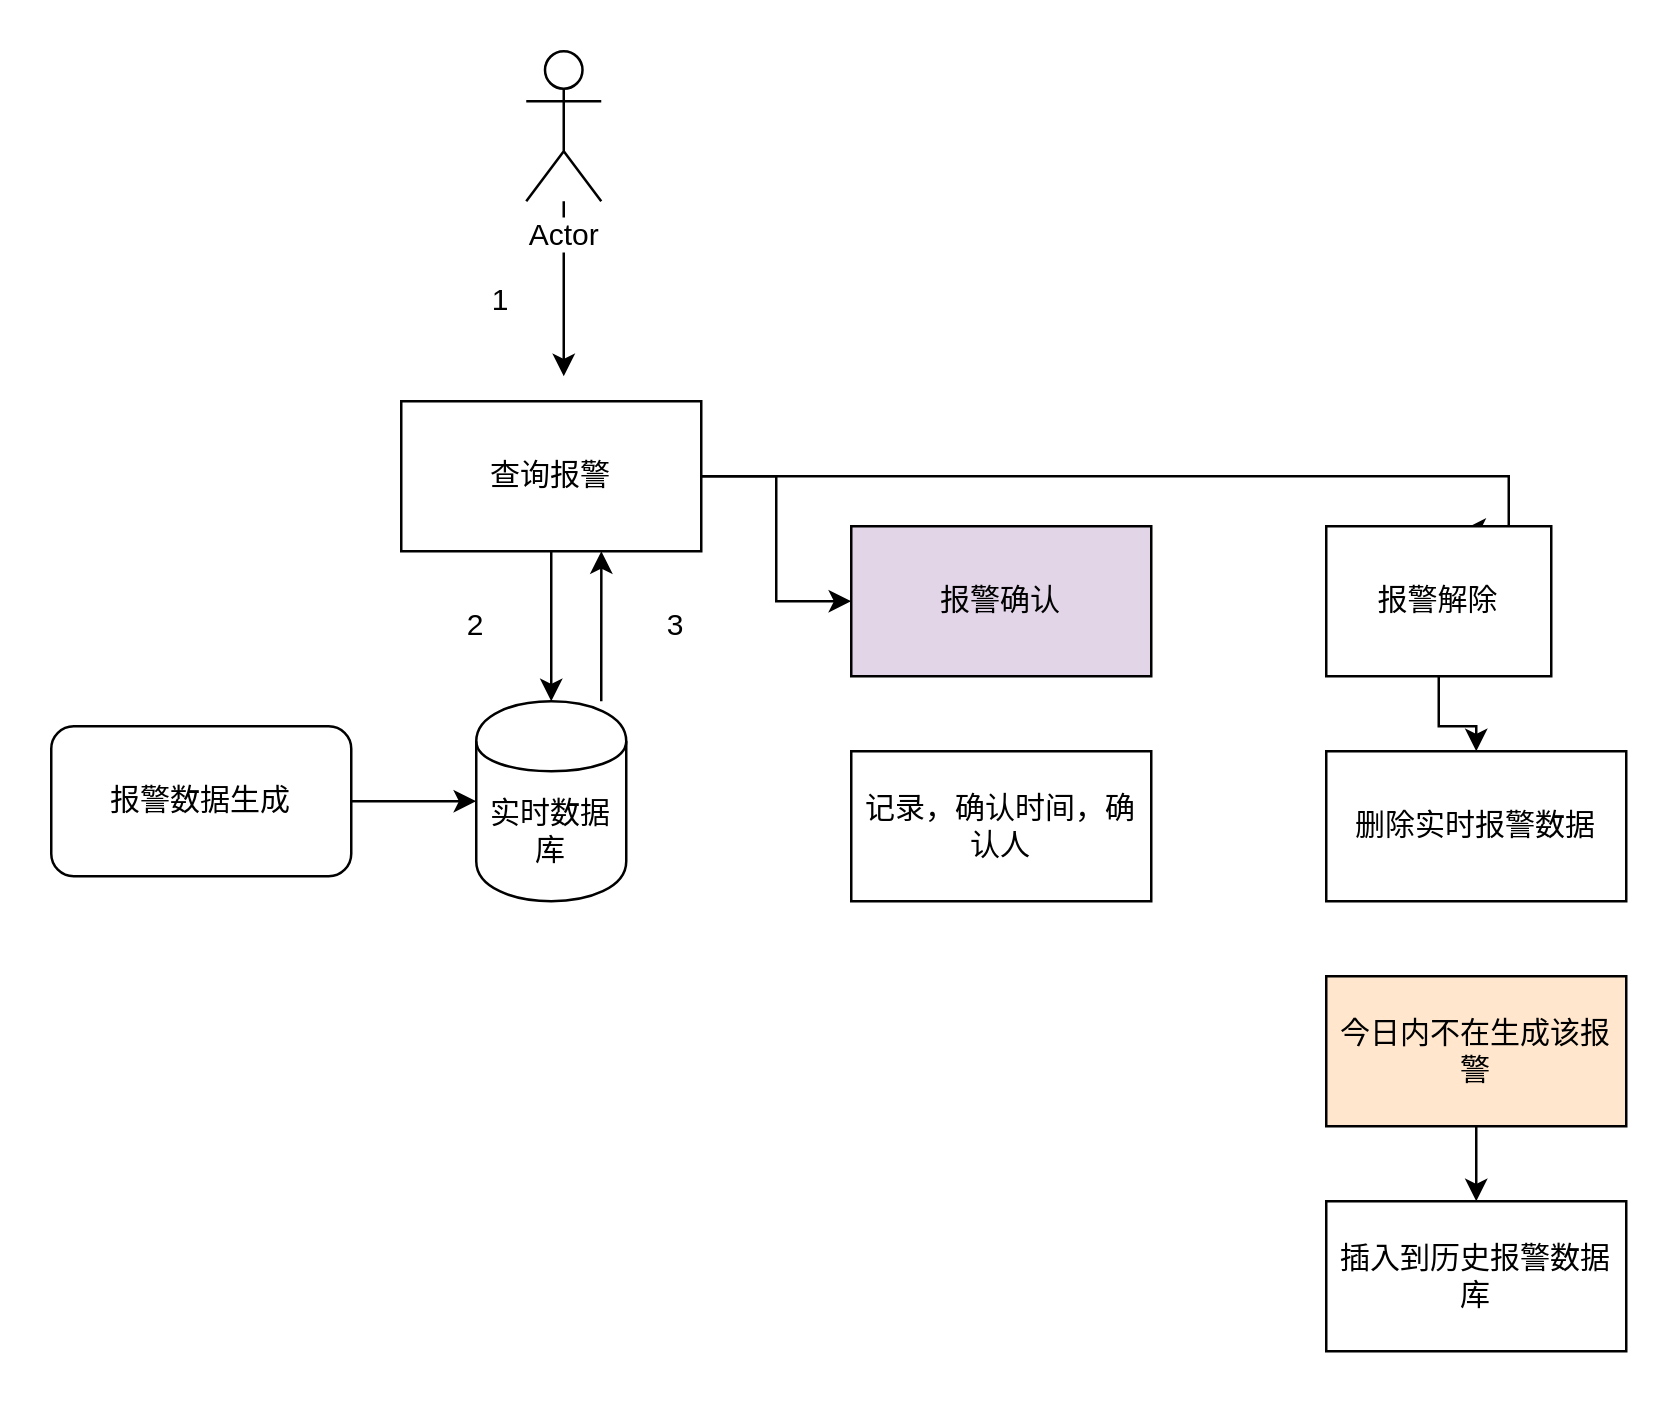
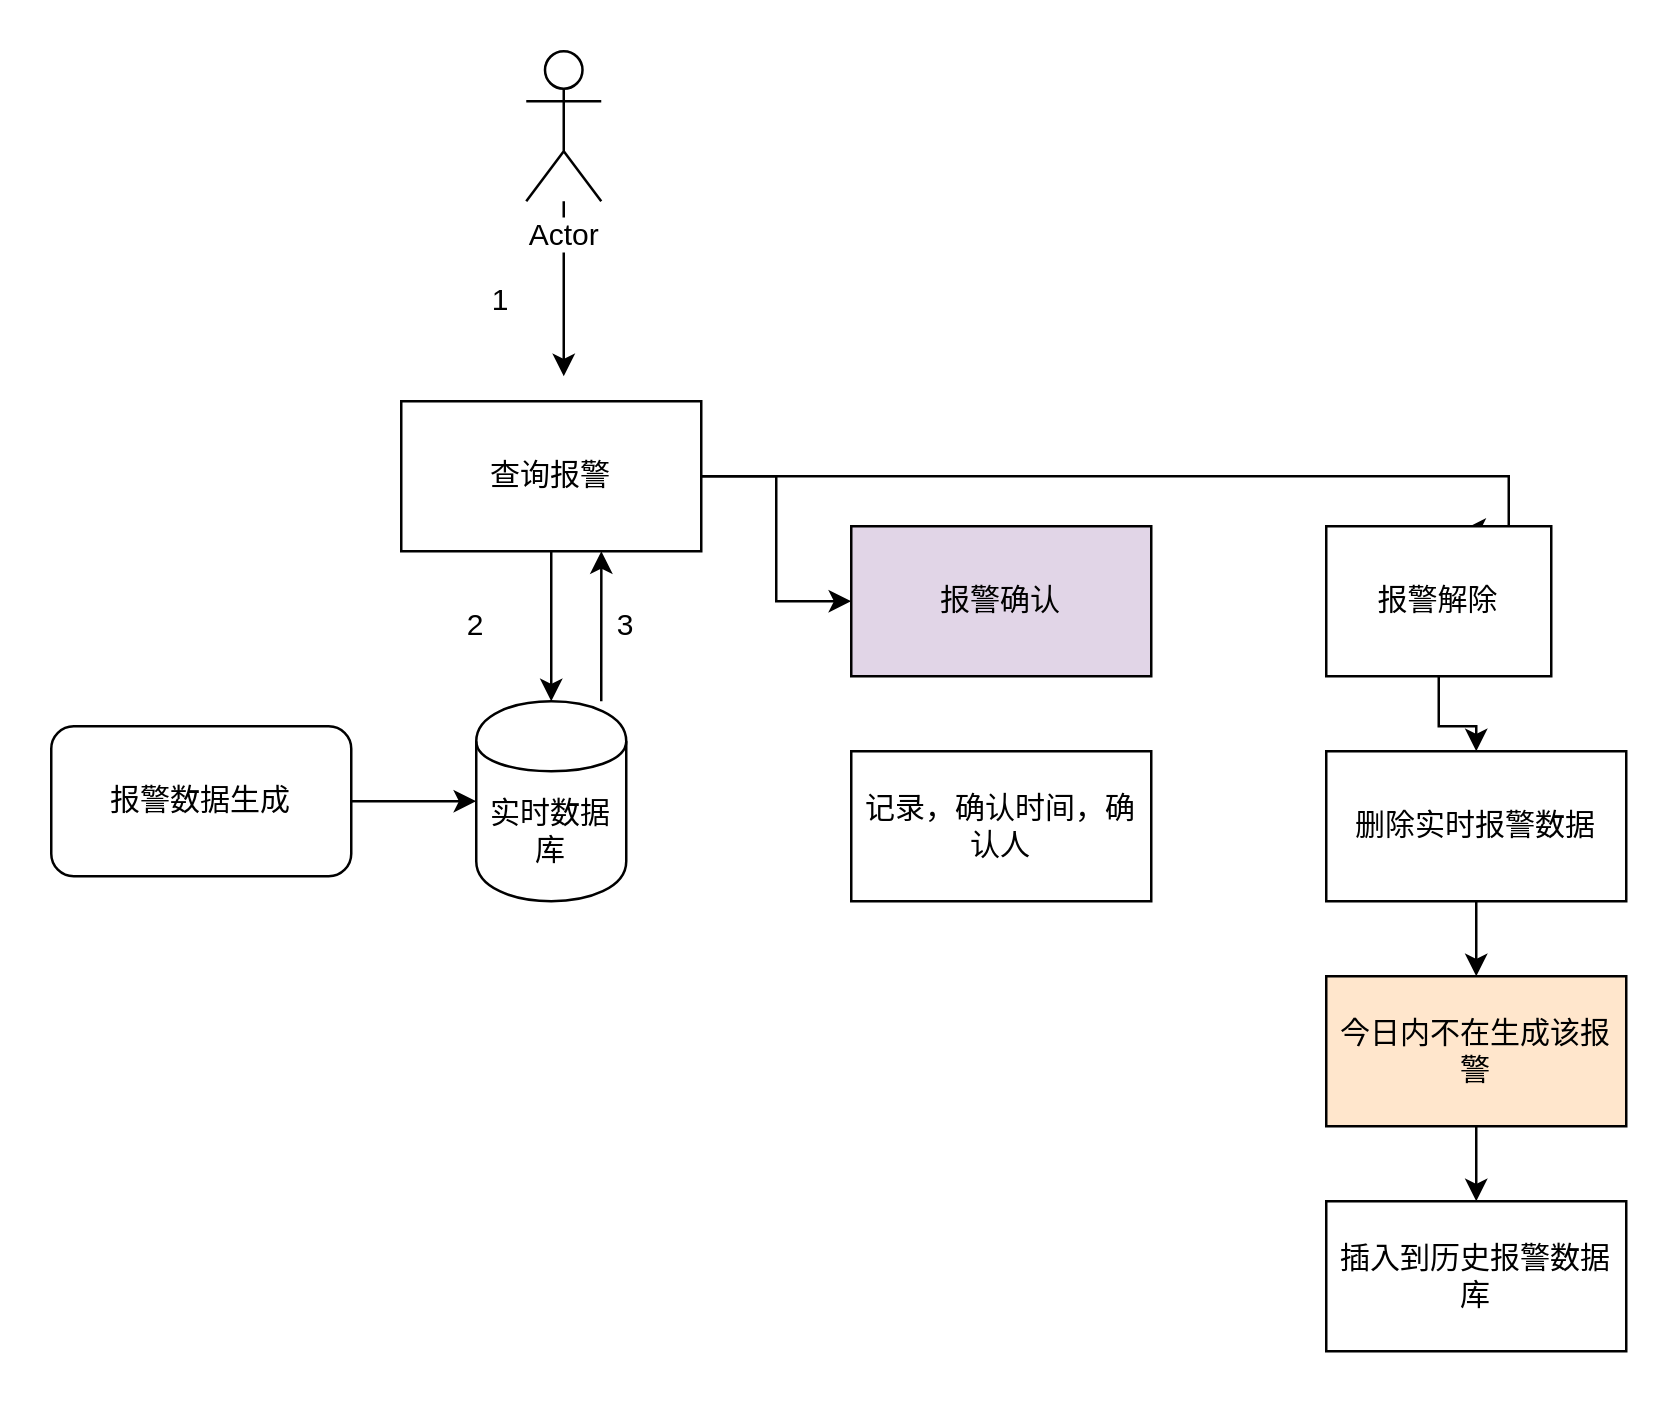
(676, 626) -> (626, 626)
none -> (1476, 947)
